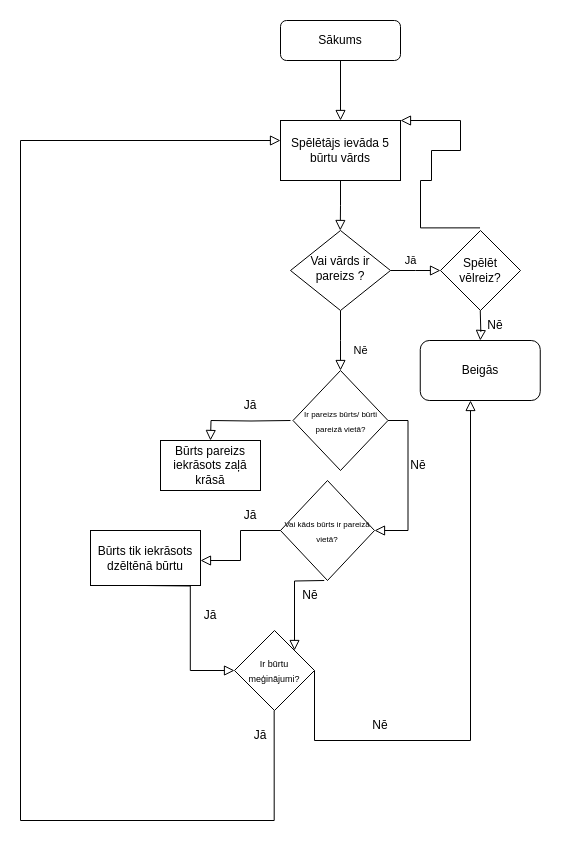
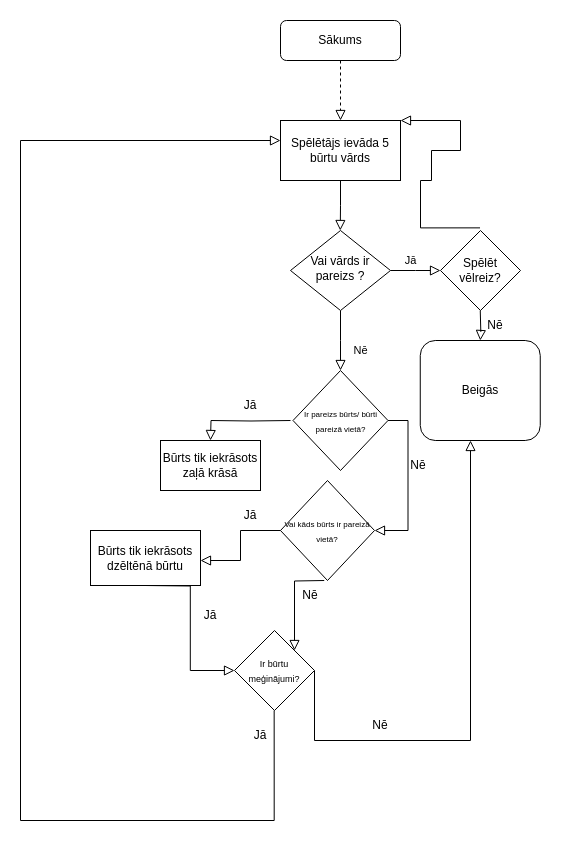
(341, 86) -> (341, 86)
(480, 371) -> (480, 391)
(211, 466) -> (211, 466)
